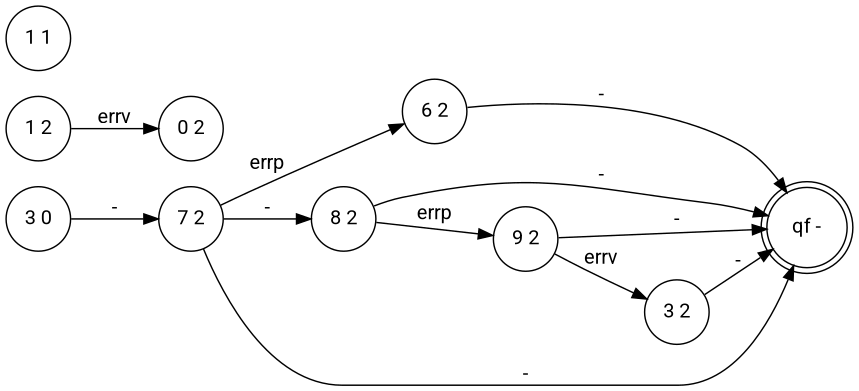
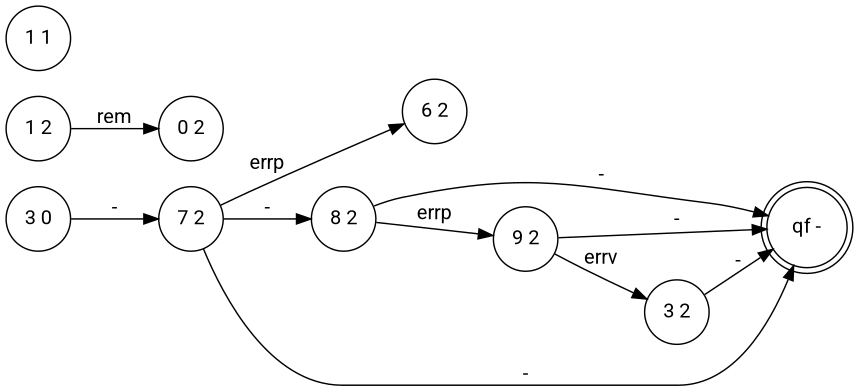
(633, 111) -> none
(115, 118) -> (115, 118)
